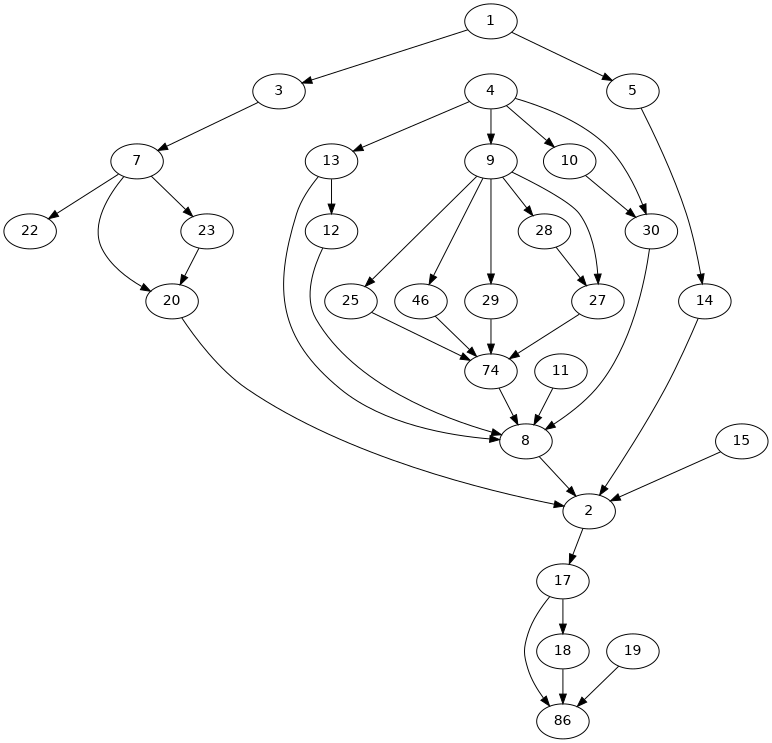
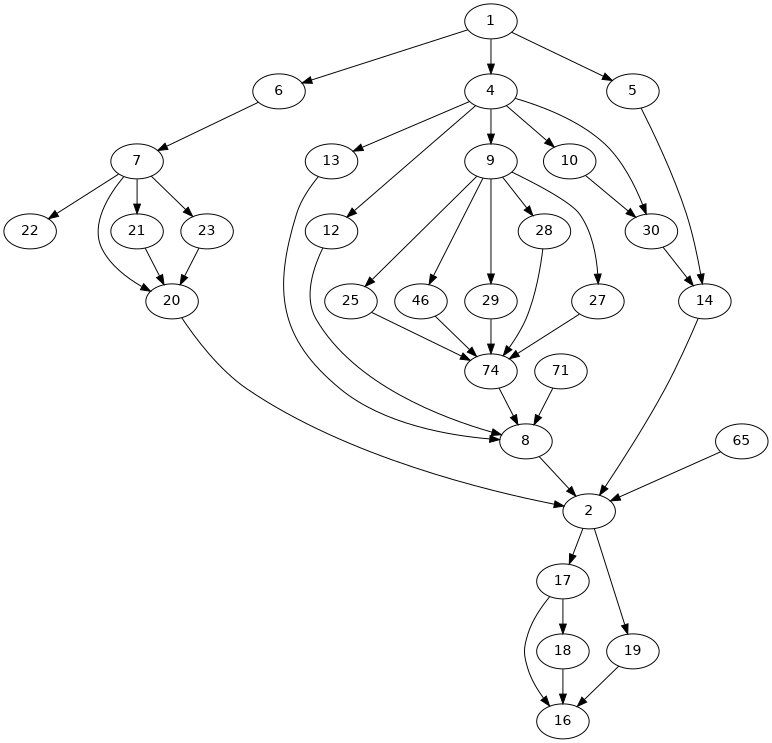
none -> (491, 52)
(279, 91) -> (279, 91)
(332, 192) -> (415, 158)
none -> (137, 231)
(568, 263) -> (533, 301)
(621, 348) -> (675, 263)
(561, 371) -> (561, 371)
(742, 441) -> (742, 441)
none -> (610, 577)
(563, 721) -> (563, 721)
